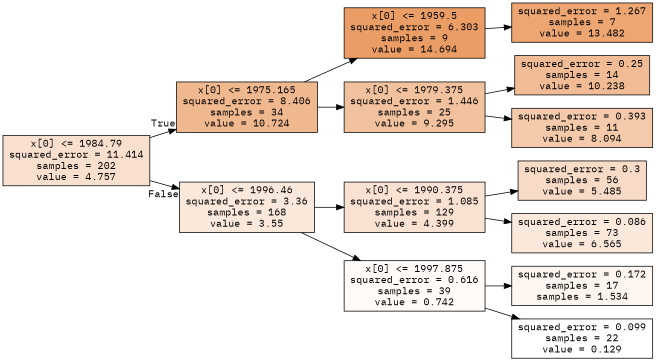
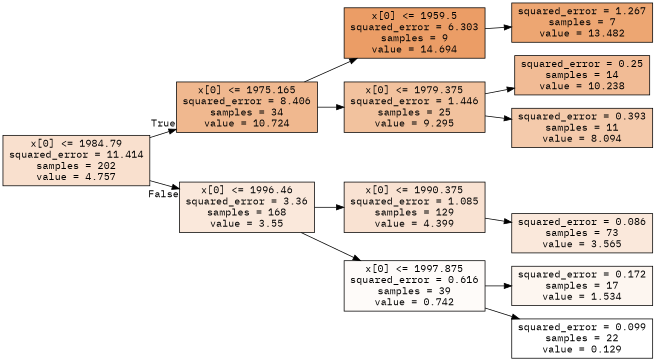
(582, 181) -> none
(582, 233) -> (582, 233)
(582, 286) -> (582, 286)
